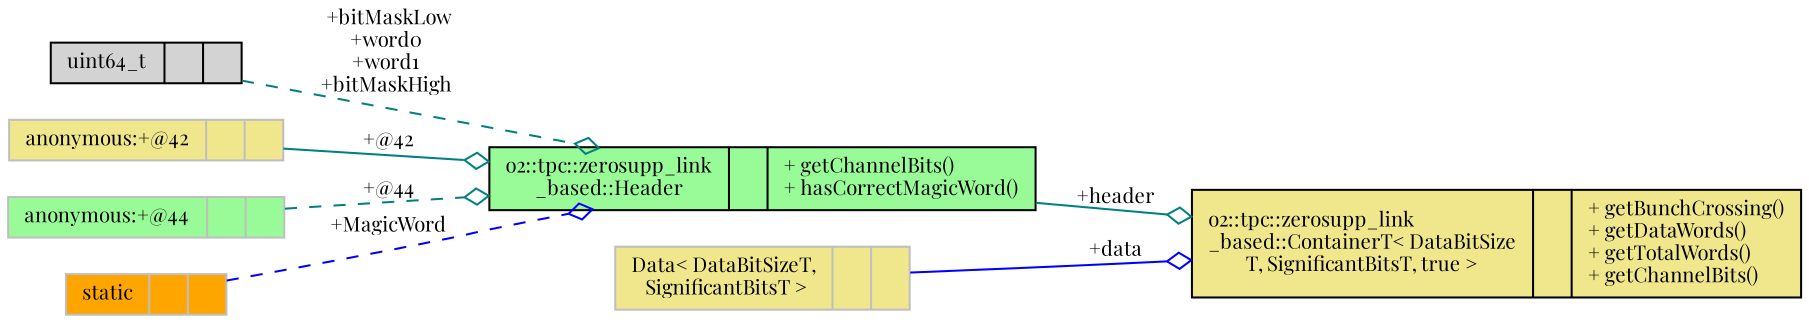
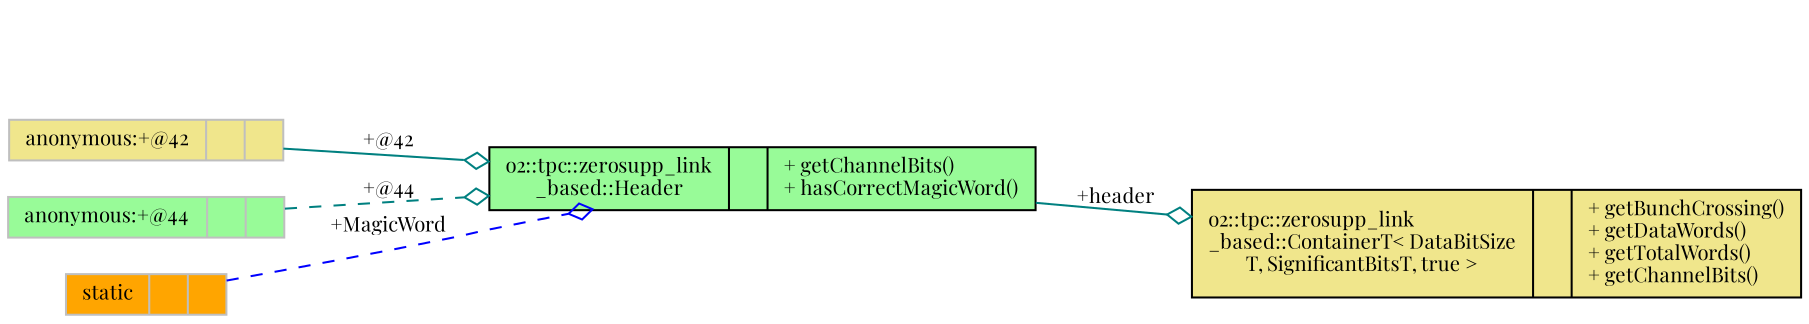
(146, 63) -> none
(762, 278) -> none
